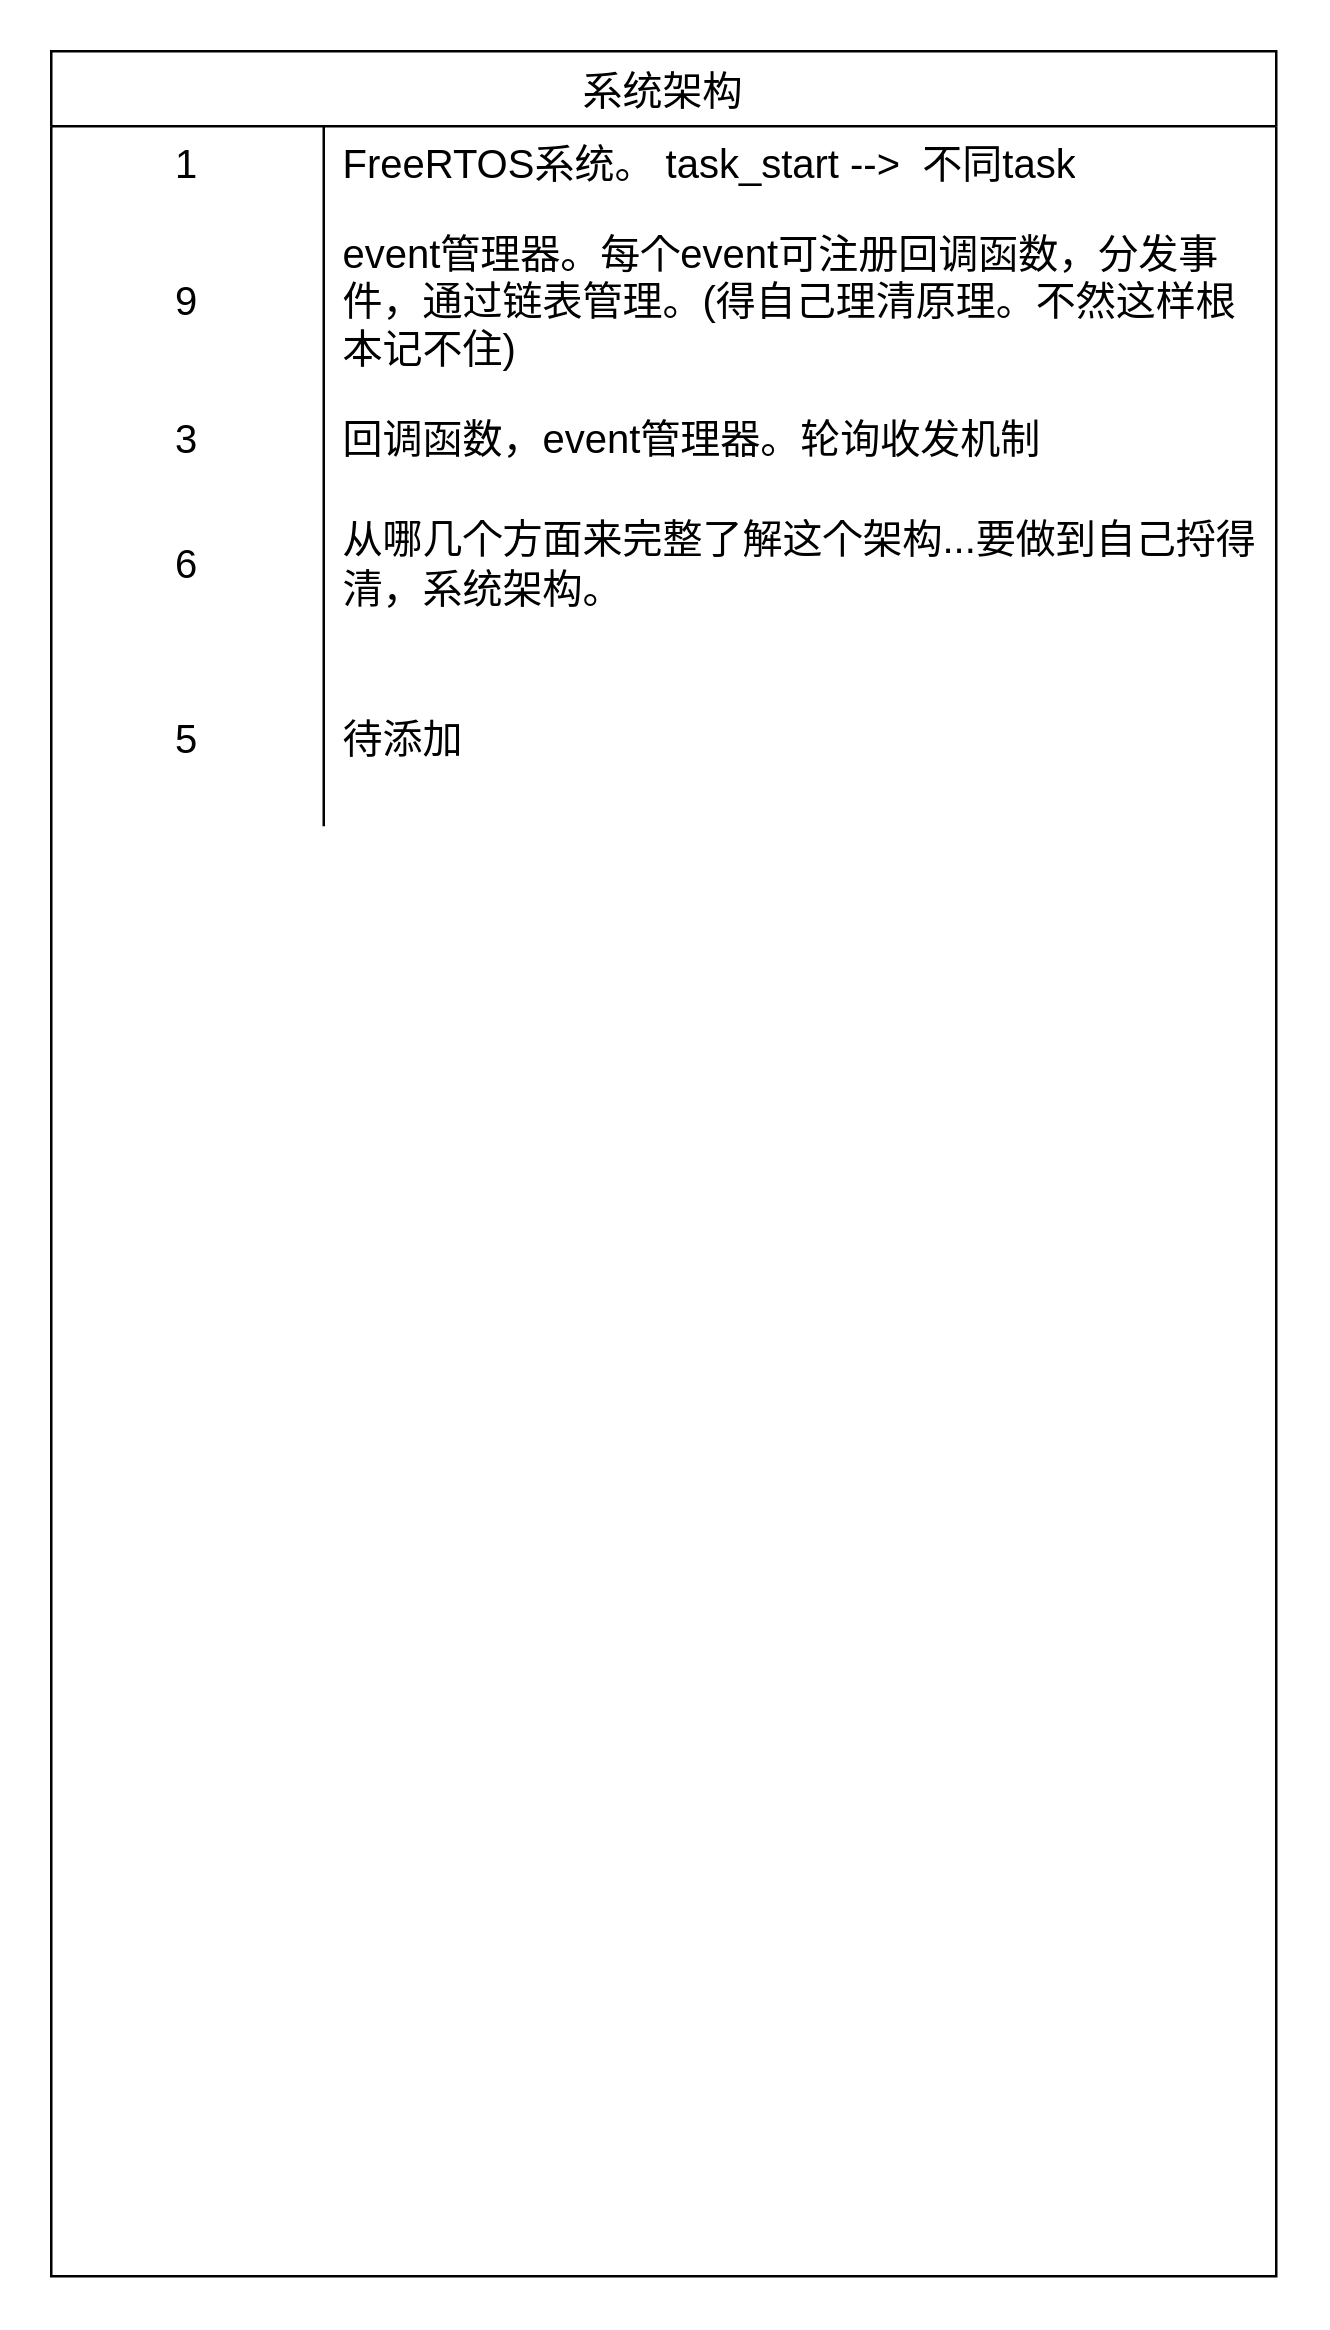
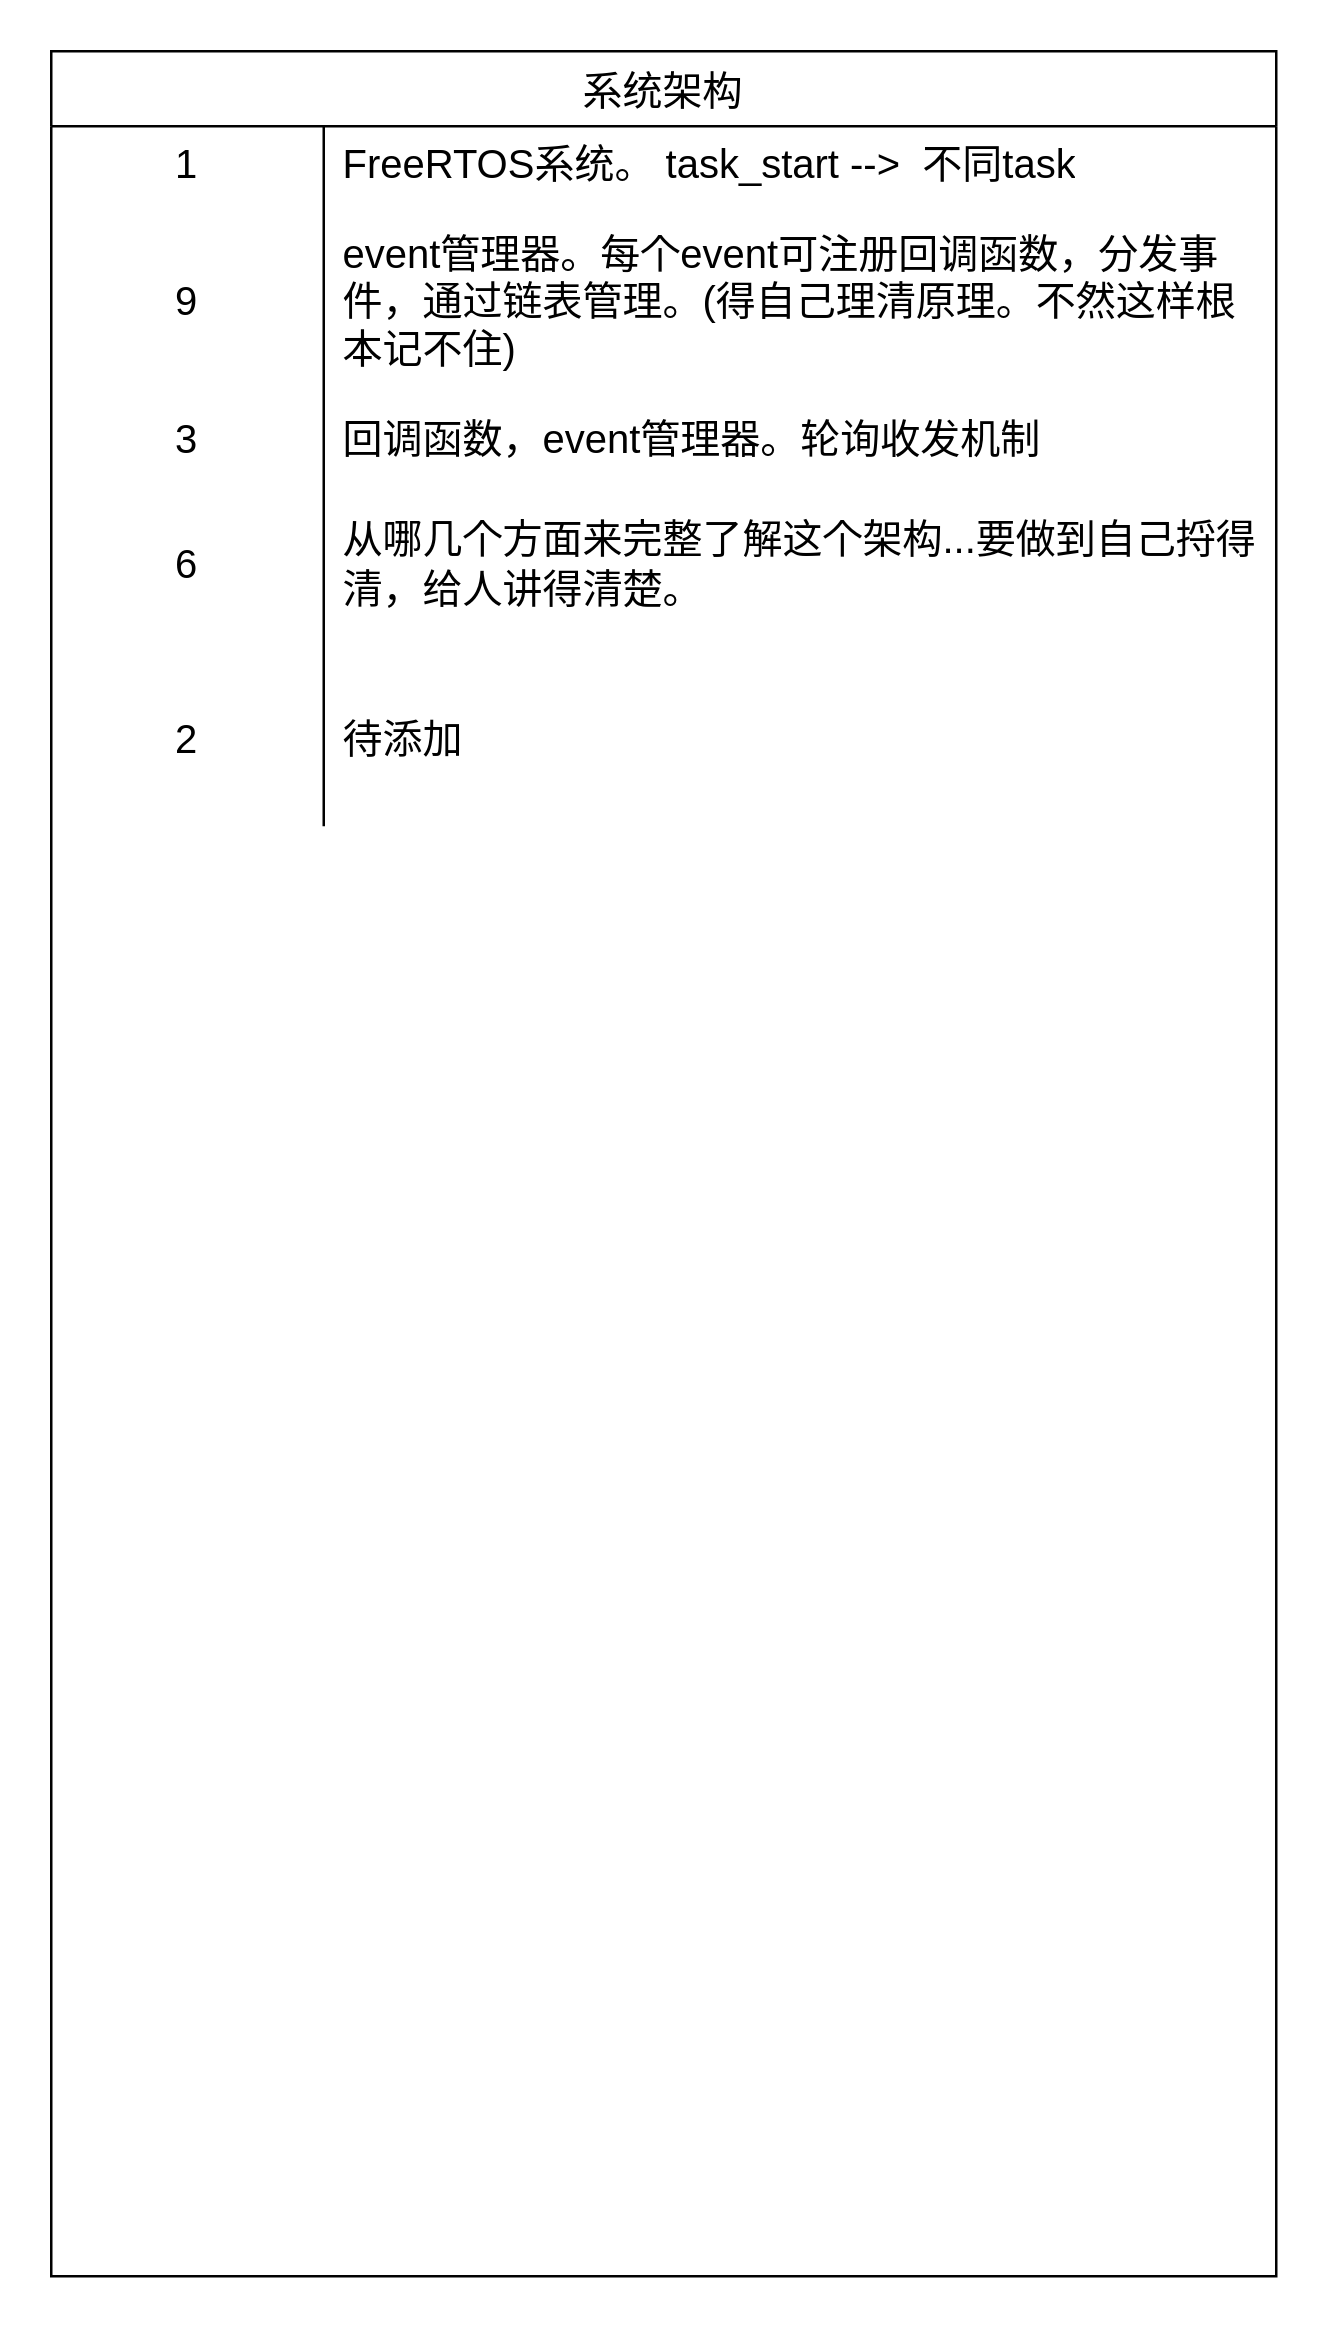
(810, 564) -> (810, 564)
(188, 739) -> (188, 739)
